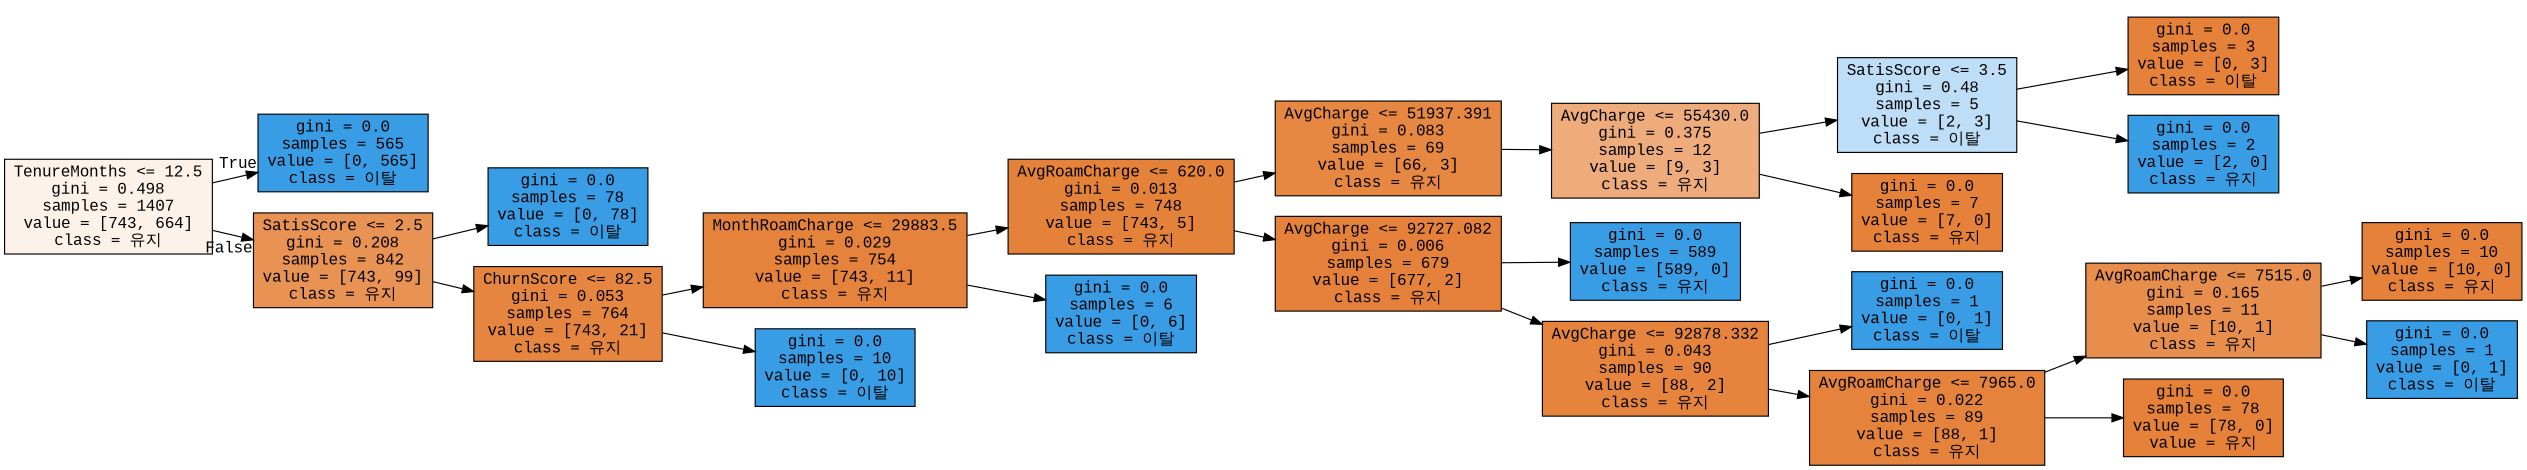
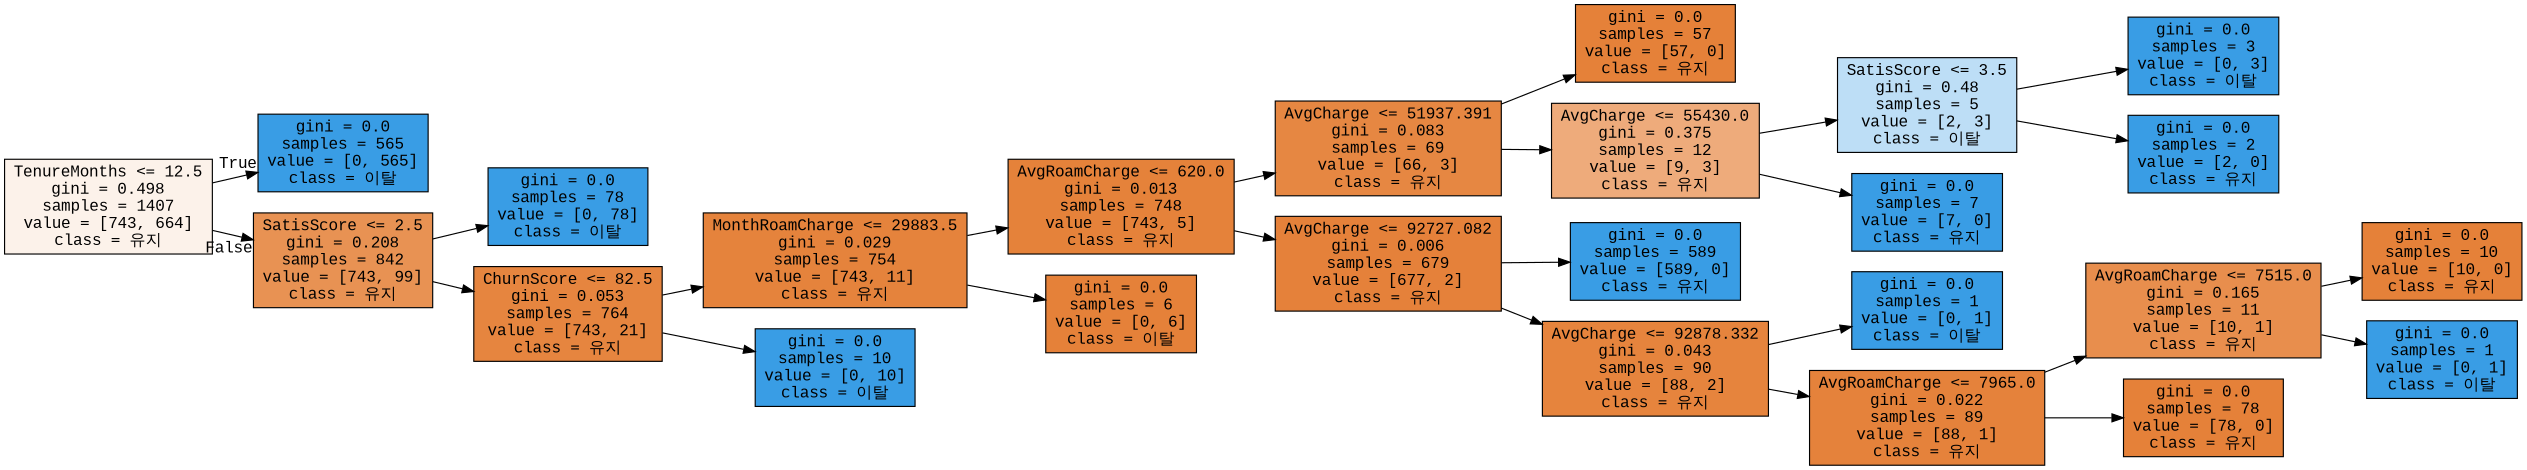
none -> (1655, 43)
(2203, 56) -> (2203, 56)
(1927, 212) -> (1927, 212)
(1121, 314) -> (1121, 314)
(2203, 418) -> (2203, 418)
